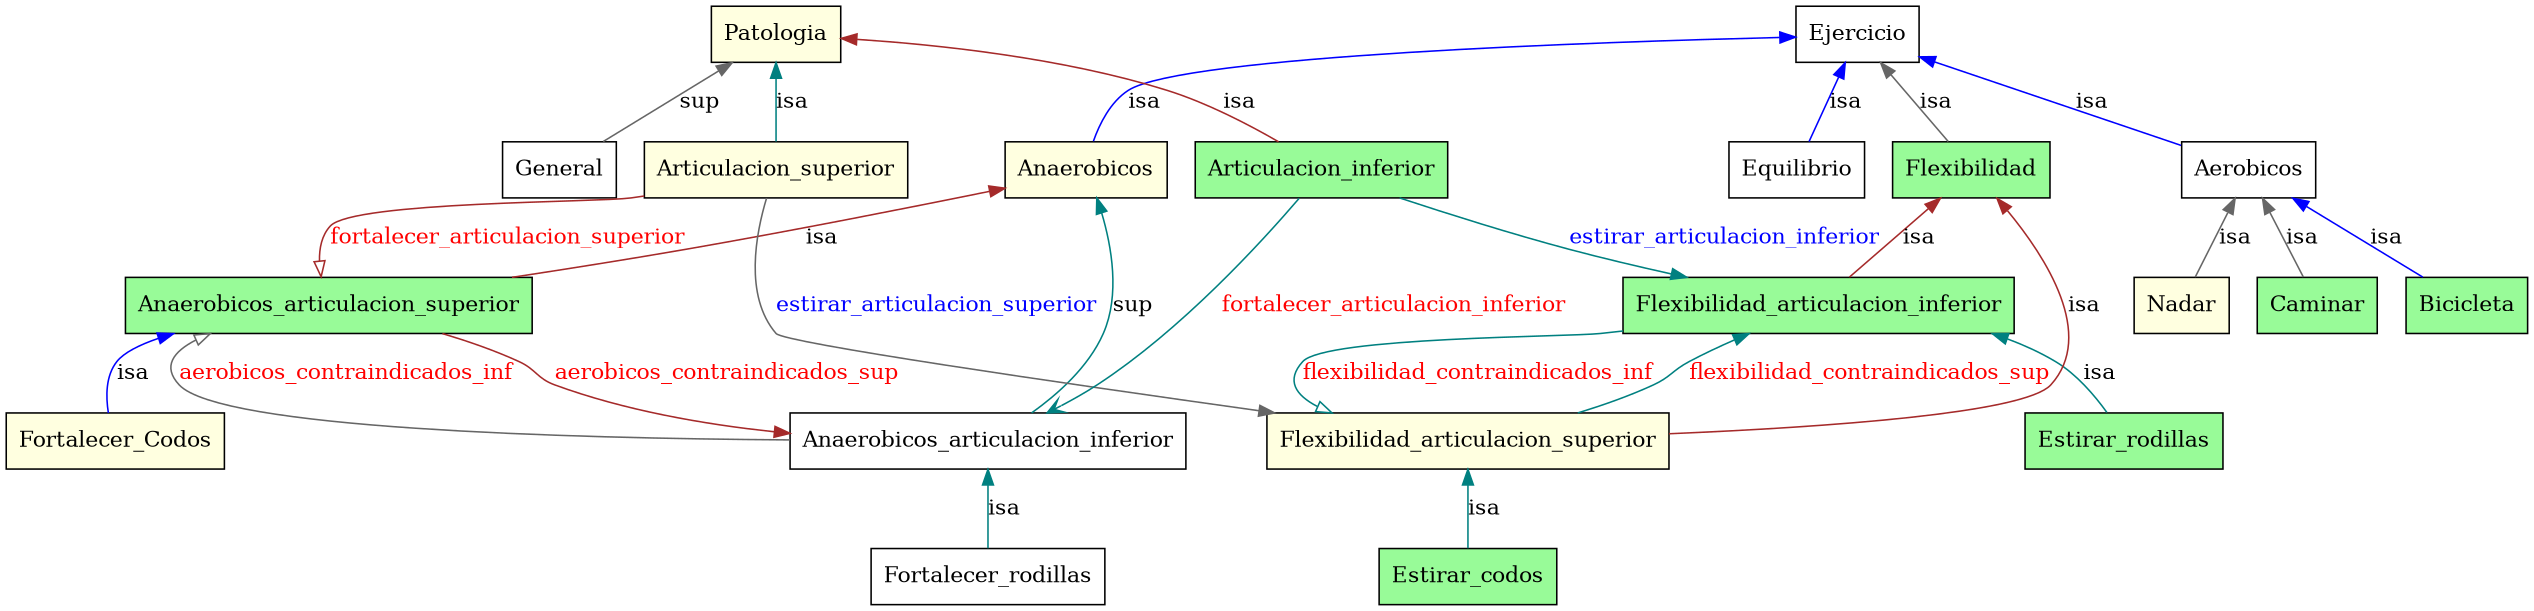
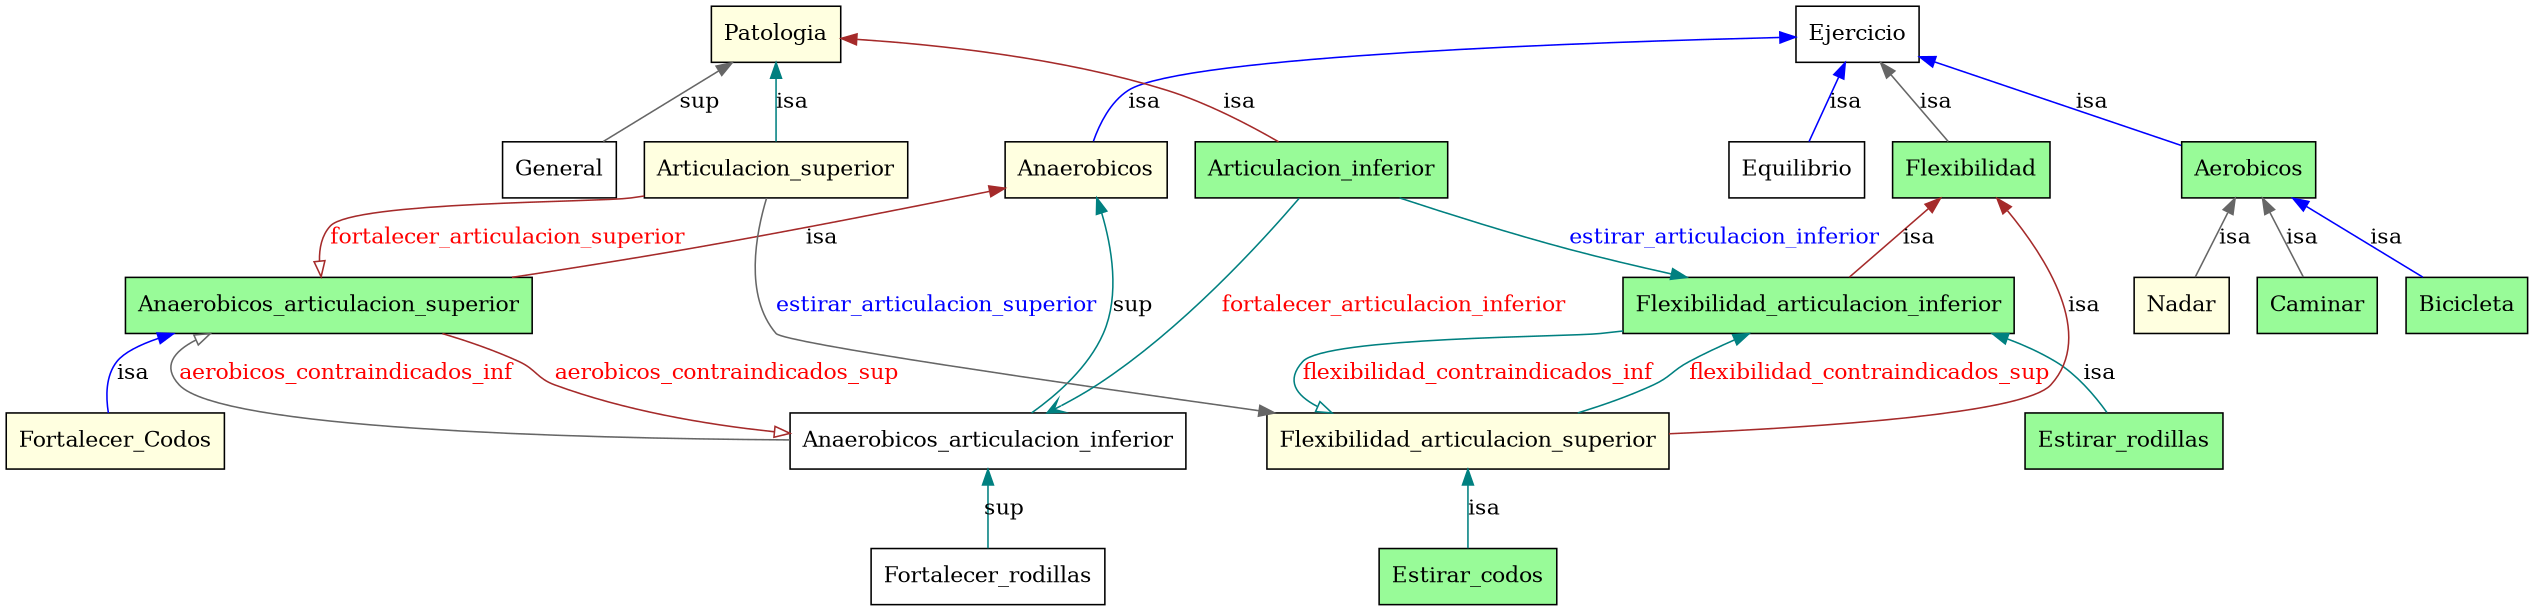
(2249, 170) -> (2249, 170)
(603, 400) -> (603, 400)
(1004, 509) -> (1004, 509)
